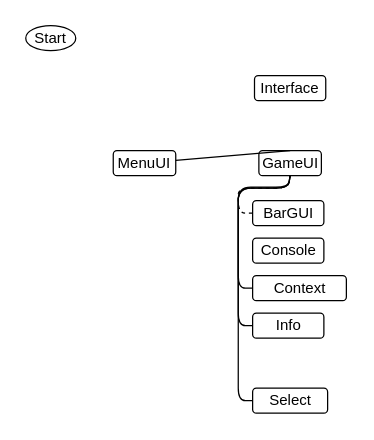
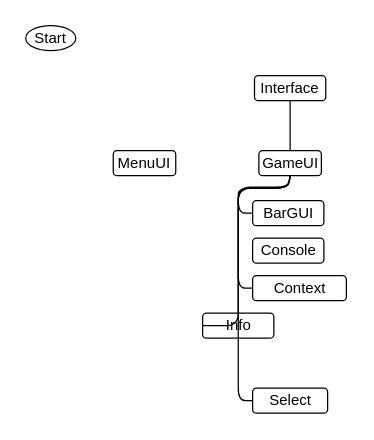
(233, 156) -> (290, 126)
(245, 213) -> (245, 213)
(288, 326) -> (238, 326)
